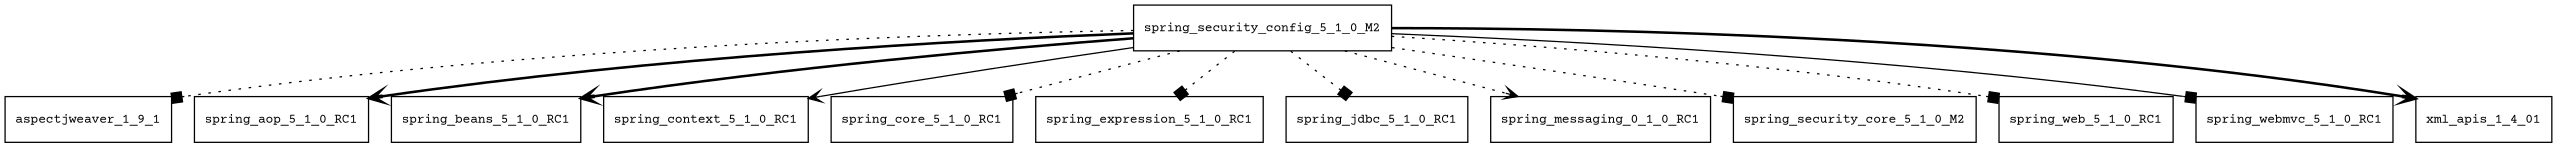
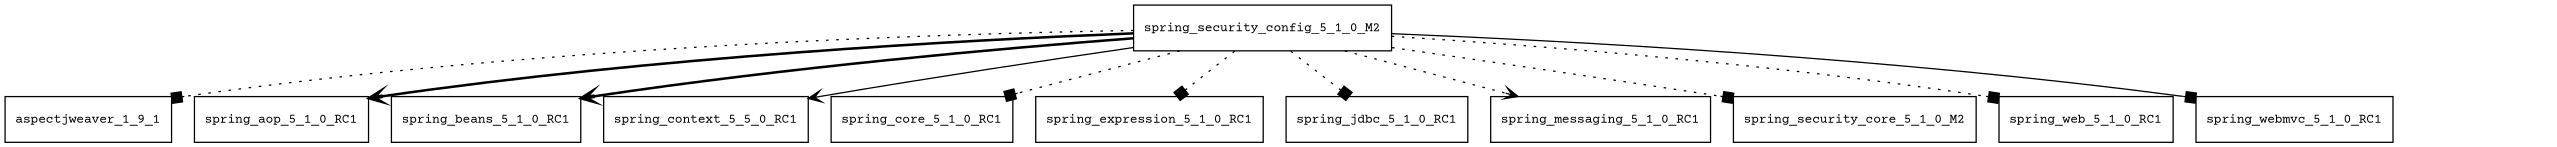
(706, 119) -> (706, 119)
(1601, 119) -> (1601, 119)
(2484, 119) -> none
